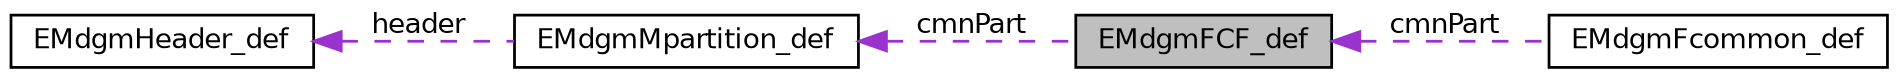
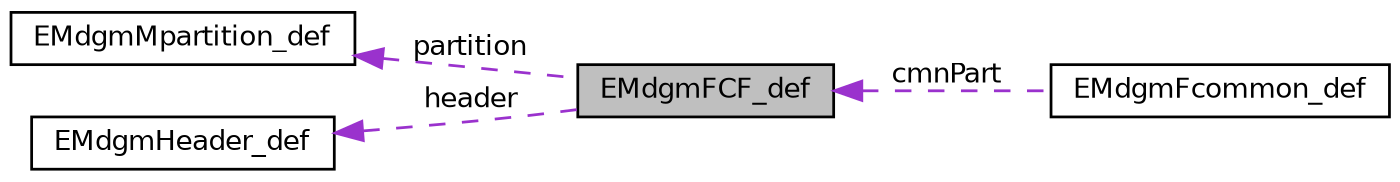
(967, 26) -> (466, 48)
(428, 41) -> (470, 122)
